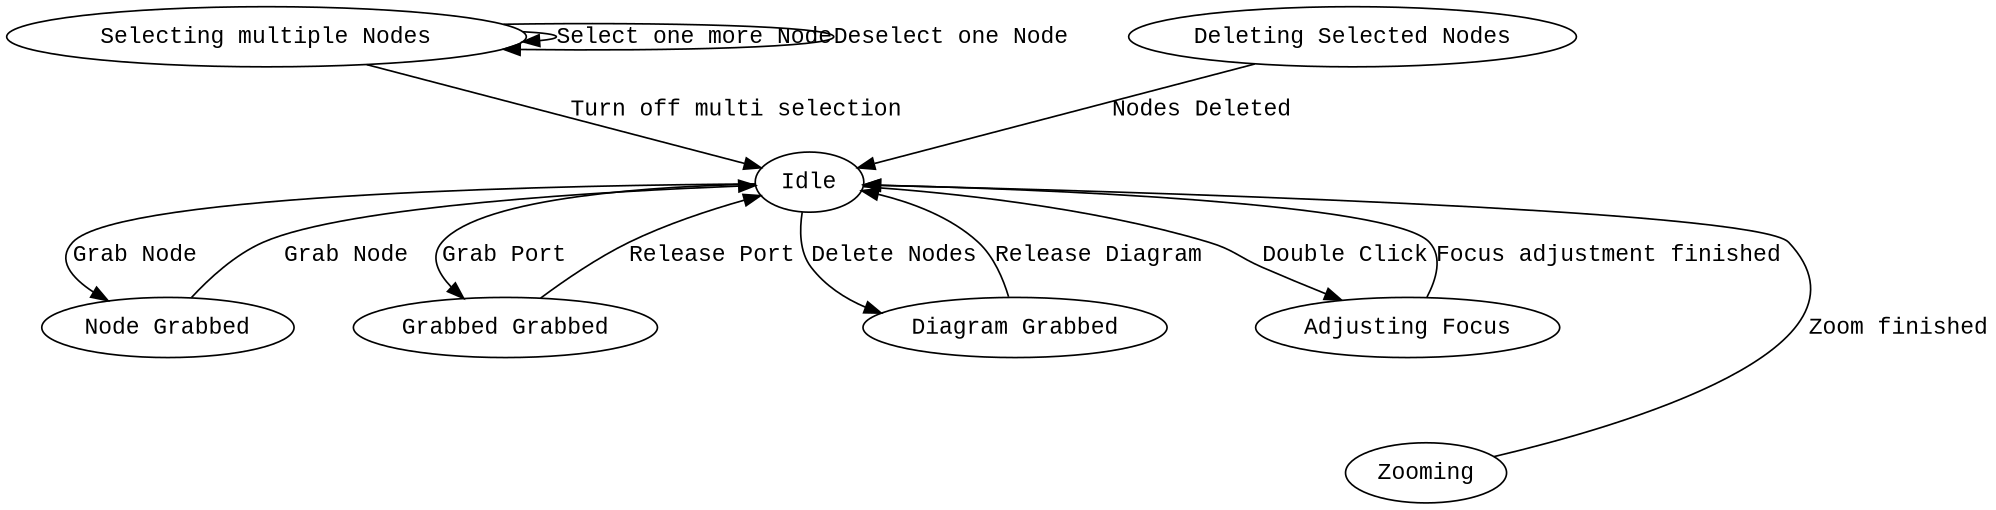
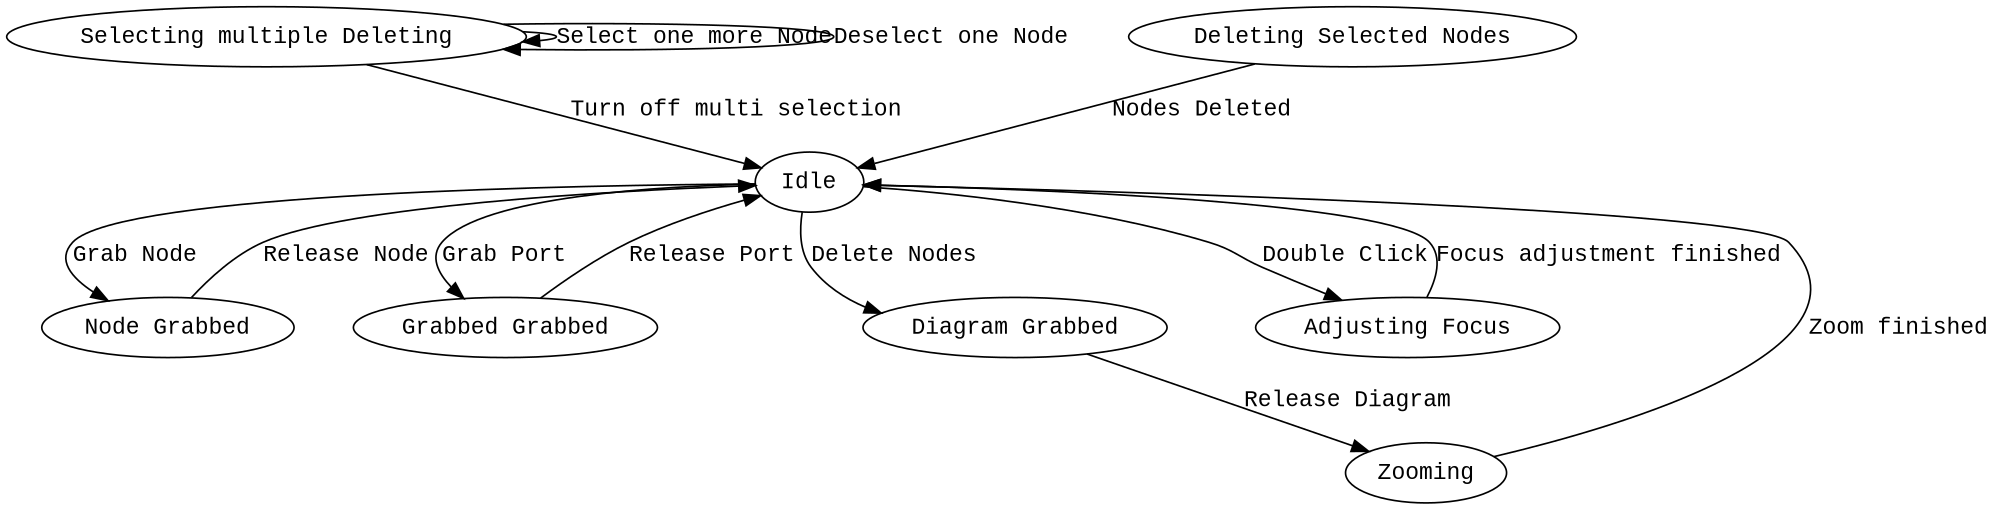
(266, 37) -> (266, 37)
(959, 227) -> (1220, 400)
(347, 255) -> (347, 255)
